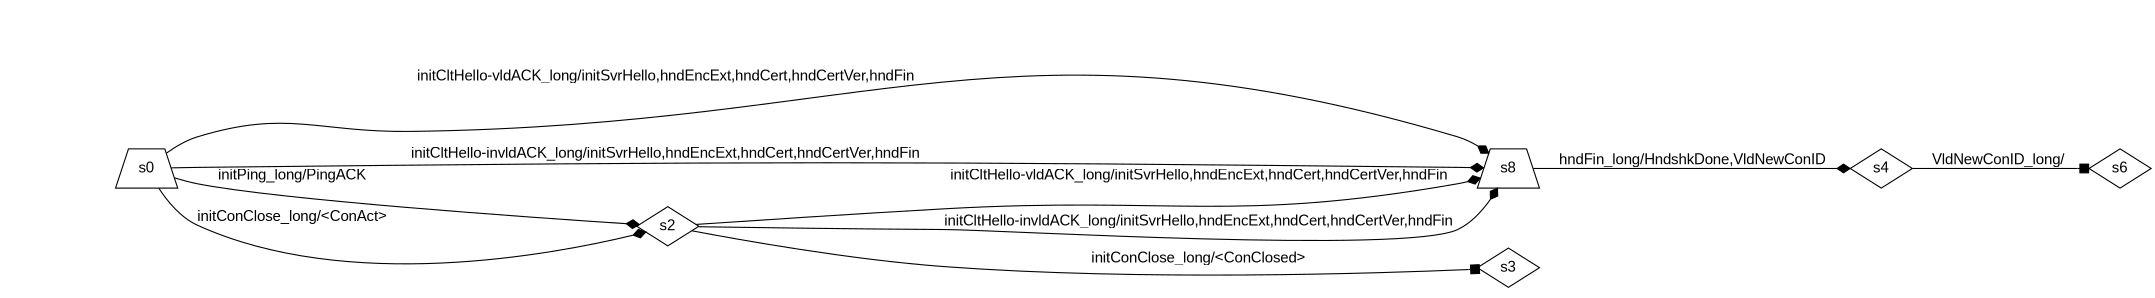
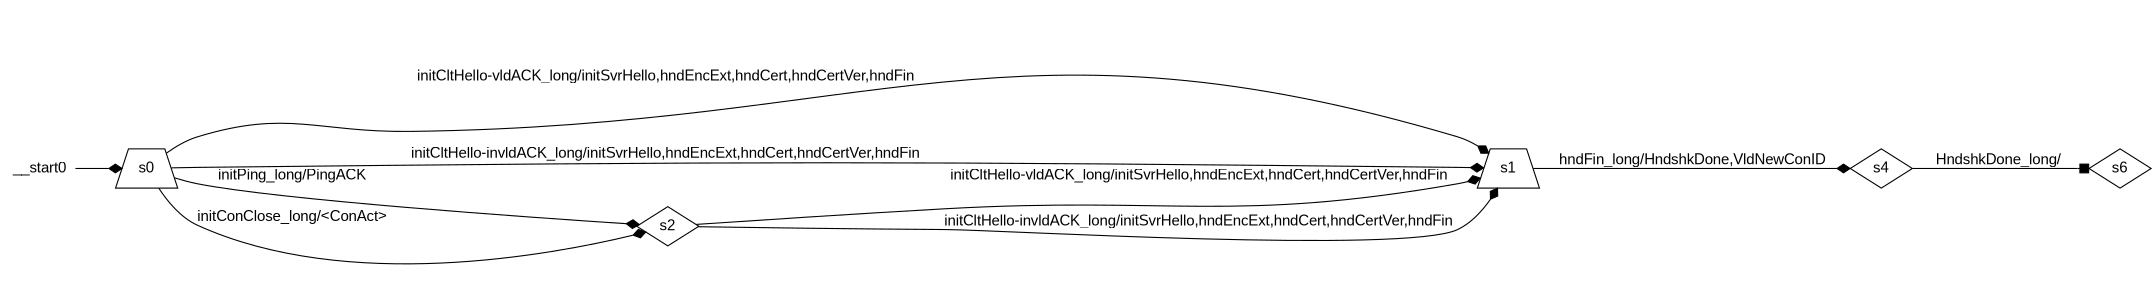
(2001, 160) -> (2001, 160)
none -> (40, 168)
(1508, 168) -> (1508, 168)
(1508, 268) -> none
